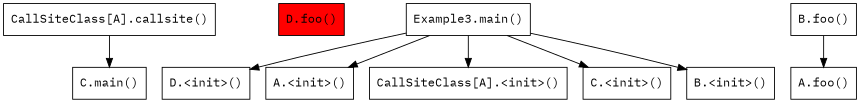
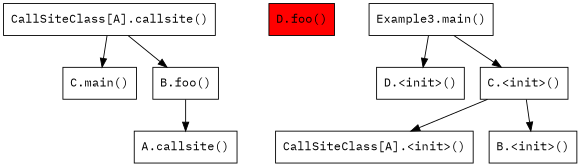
(468, 47) -> (453, 113)
none -> (144, 49)
(604, 50) -> (528, 111)
(310, 83) -> none
(824, 83) -> (186, 147)
